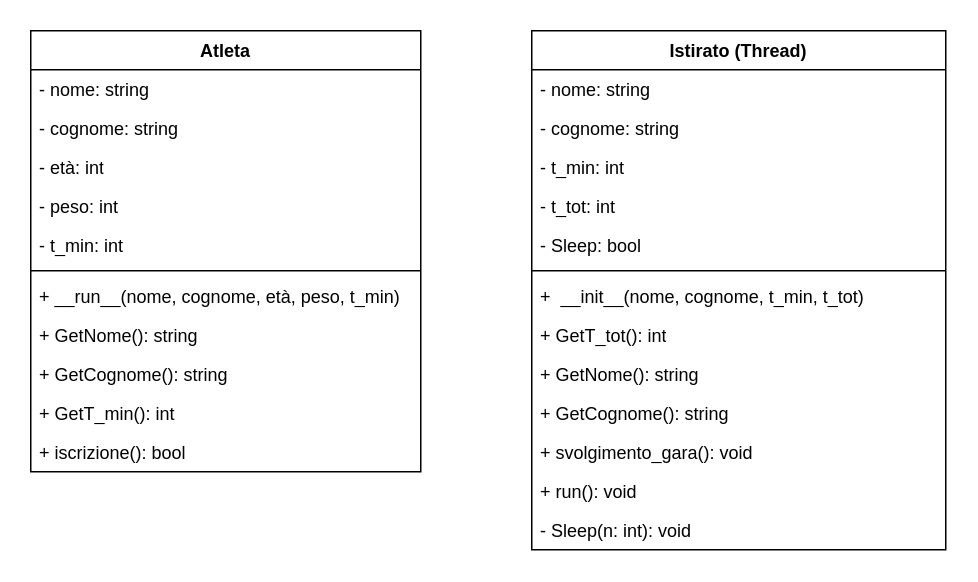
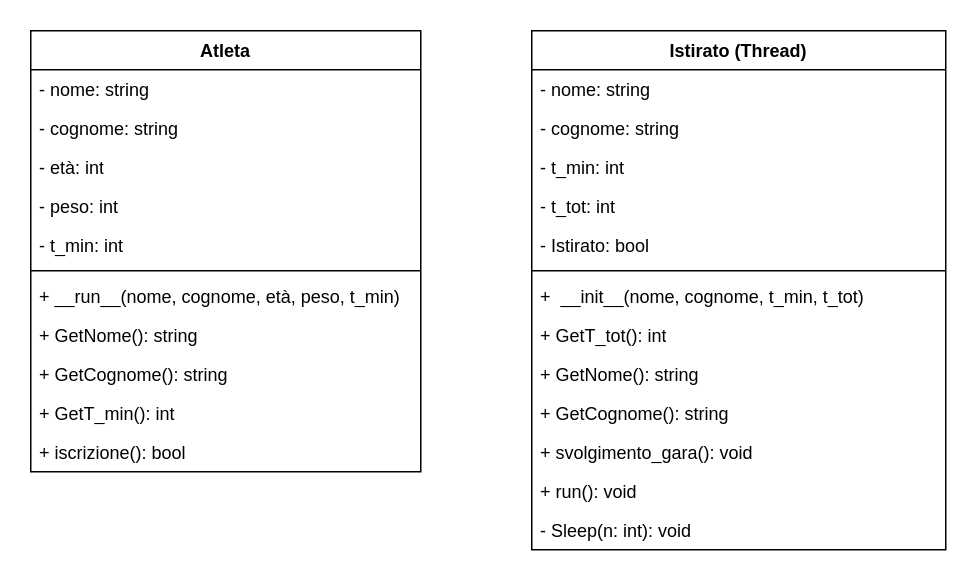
(595, 247) -> (610, 247)
